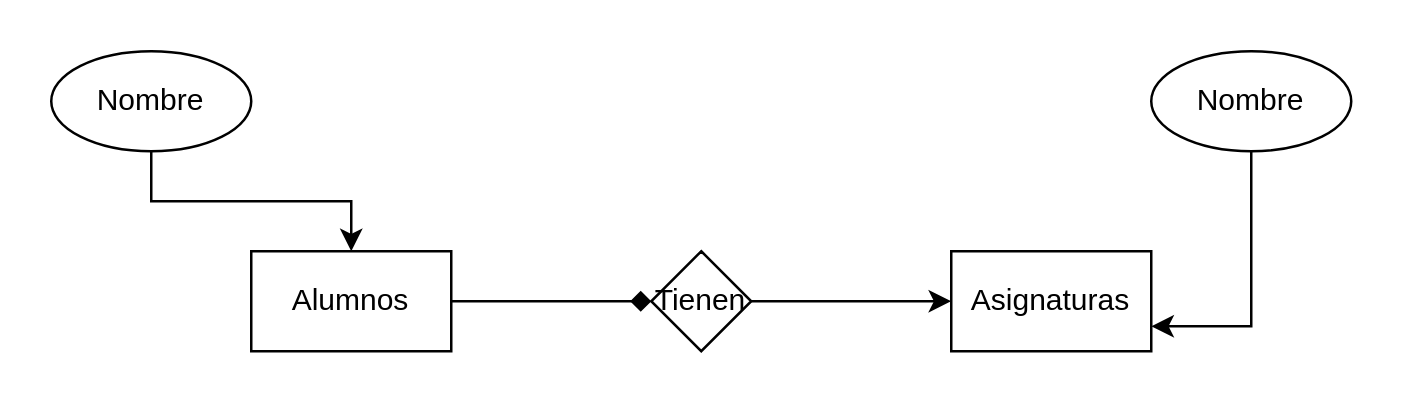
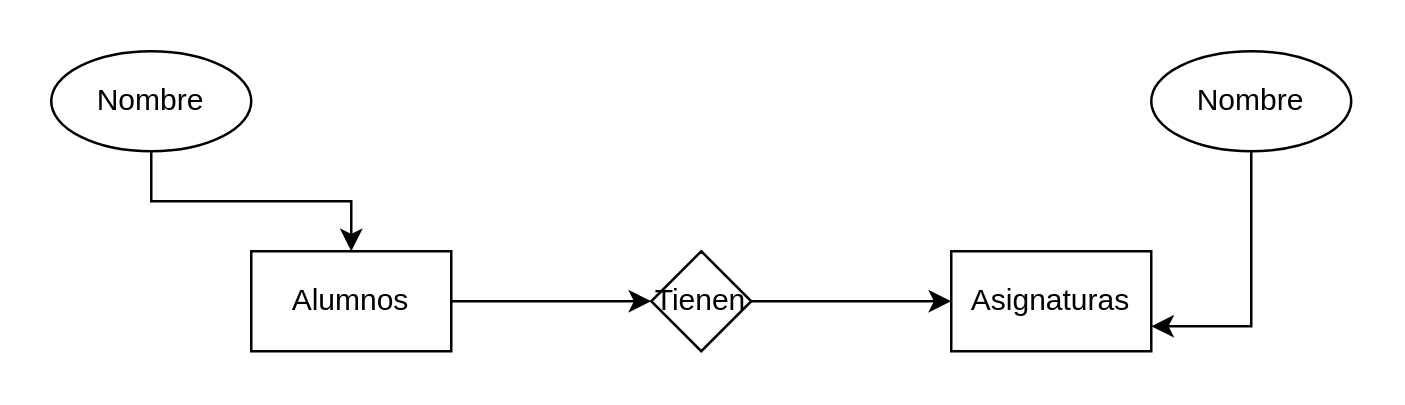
(631, 301) -> (632, 301)
